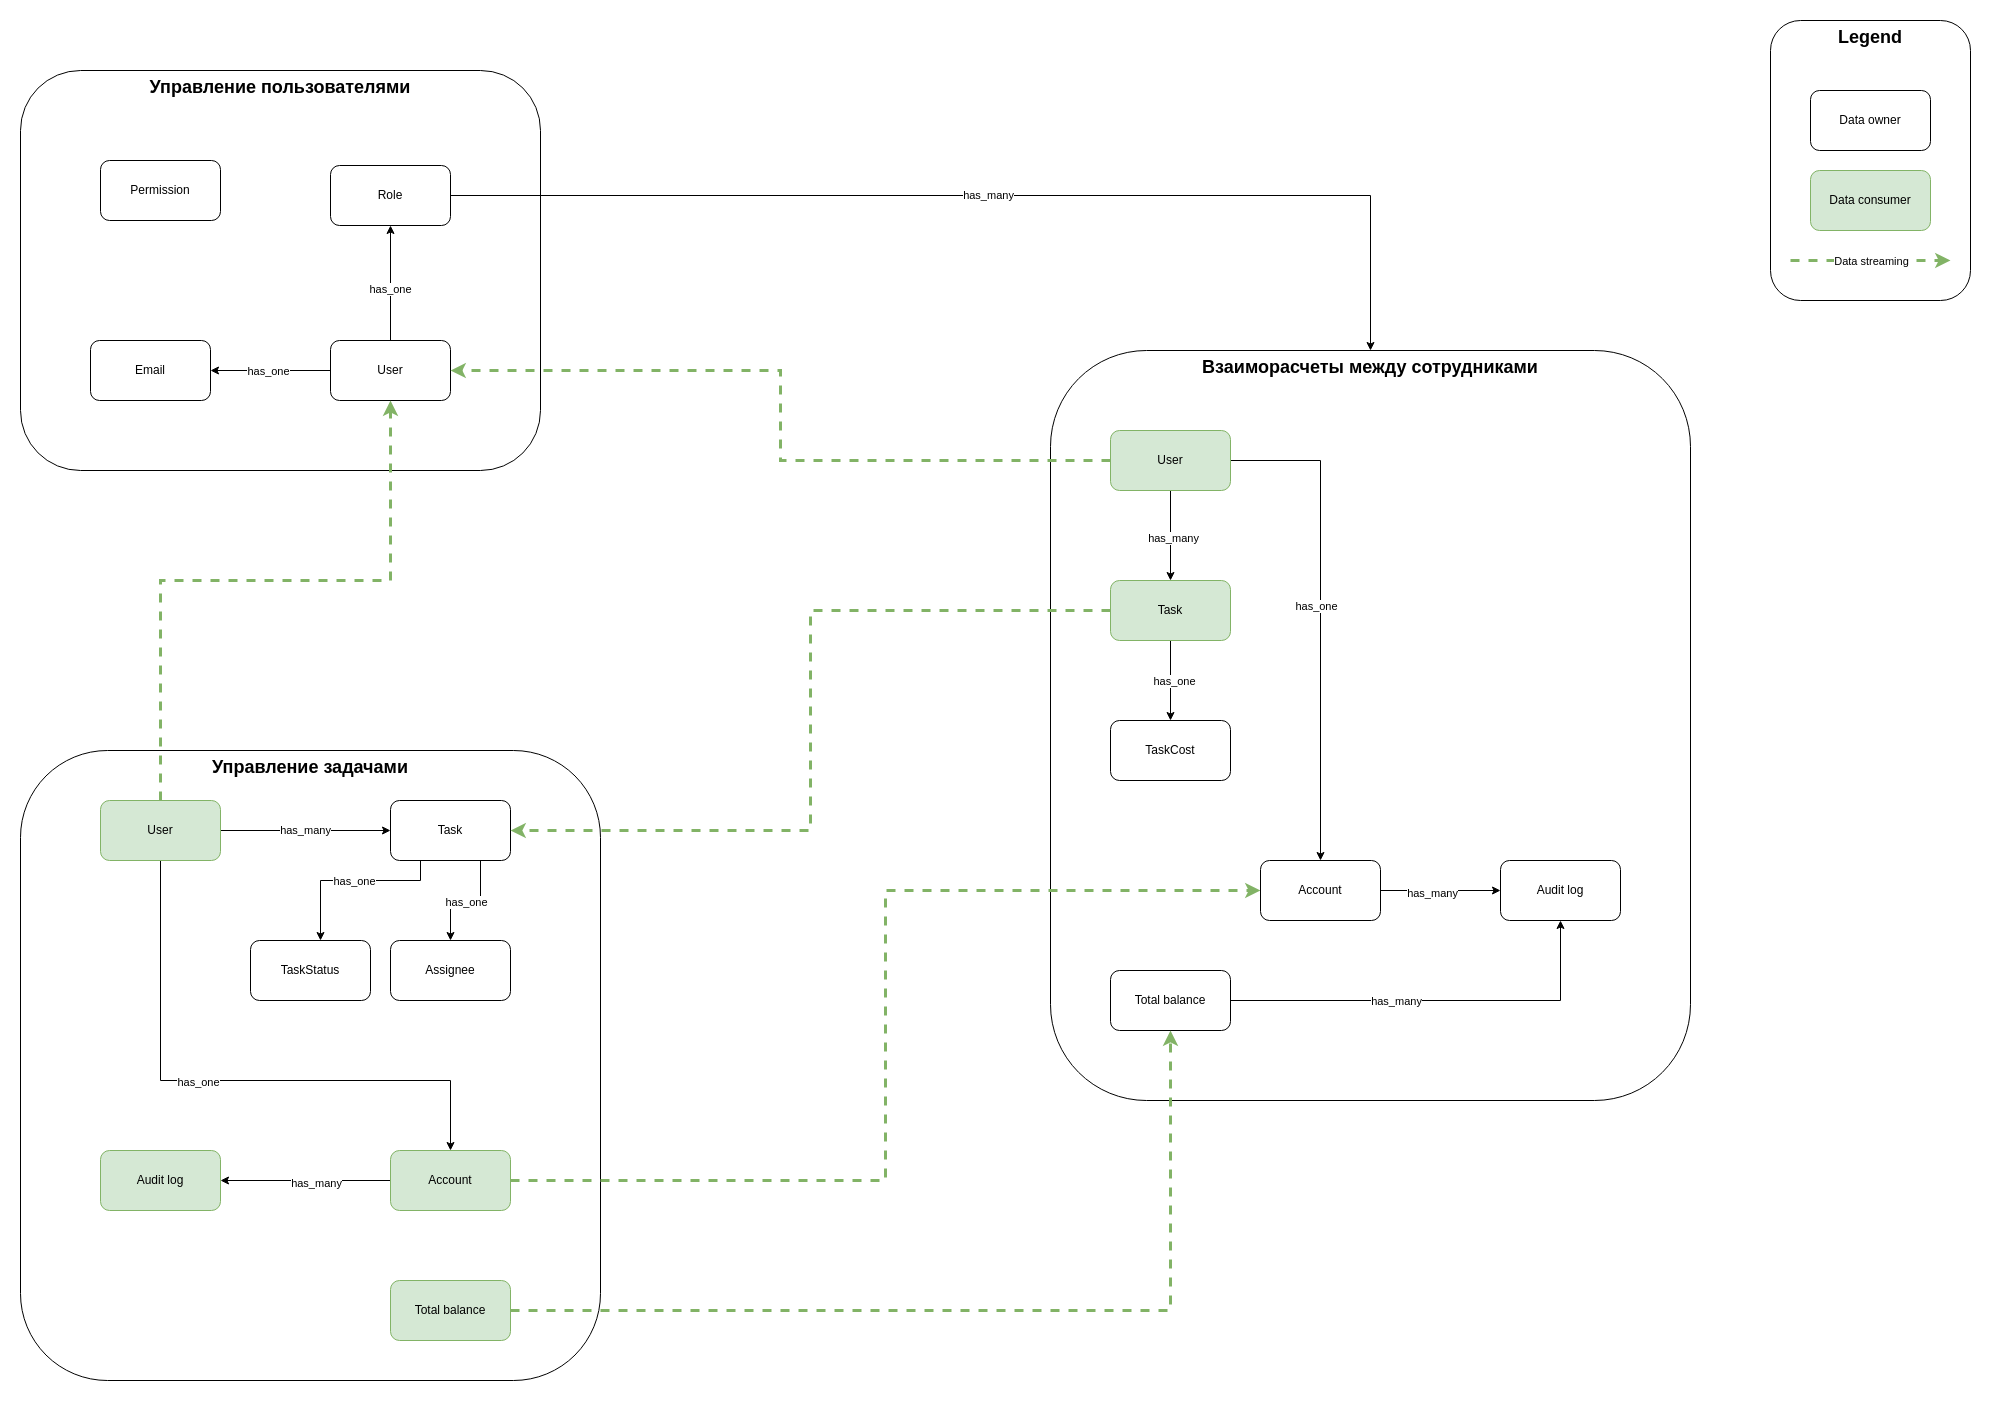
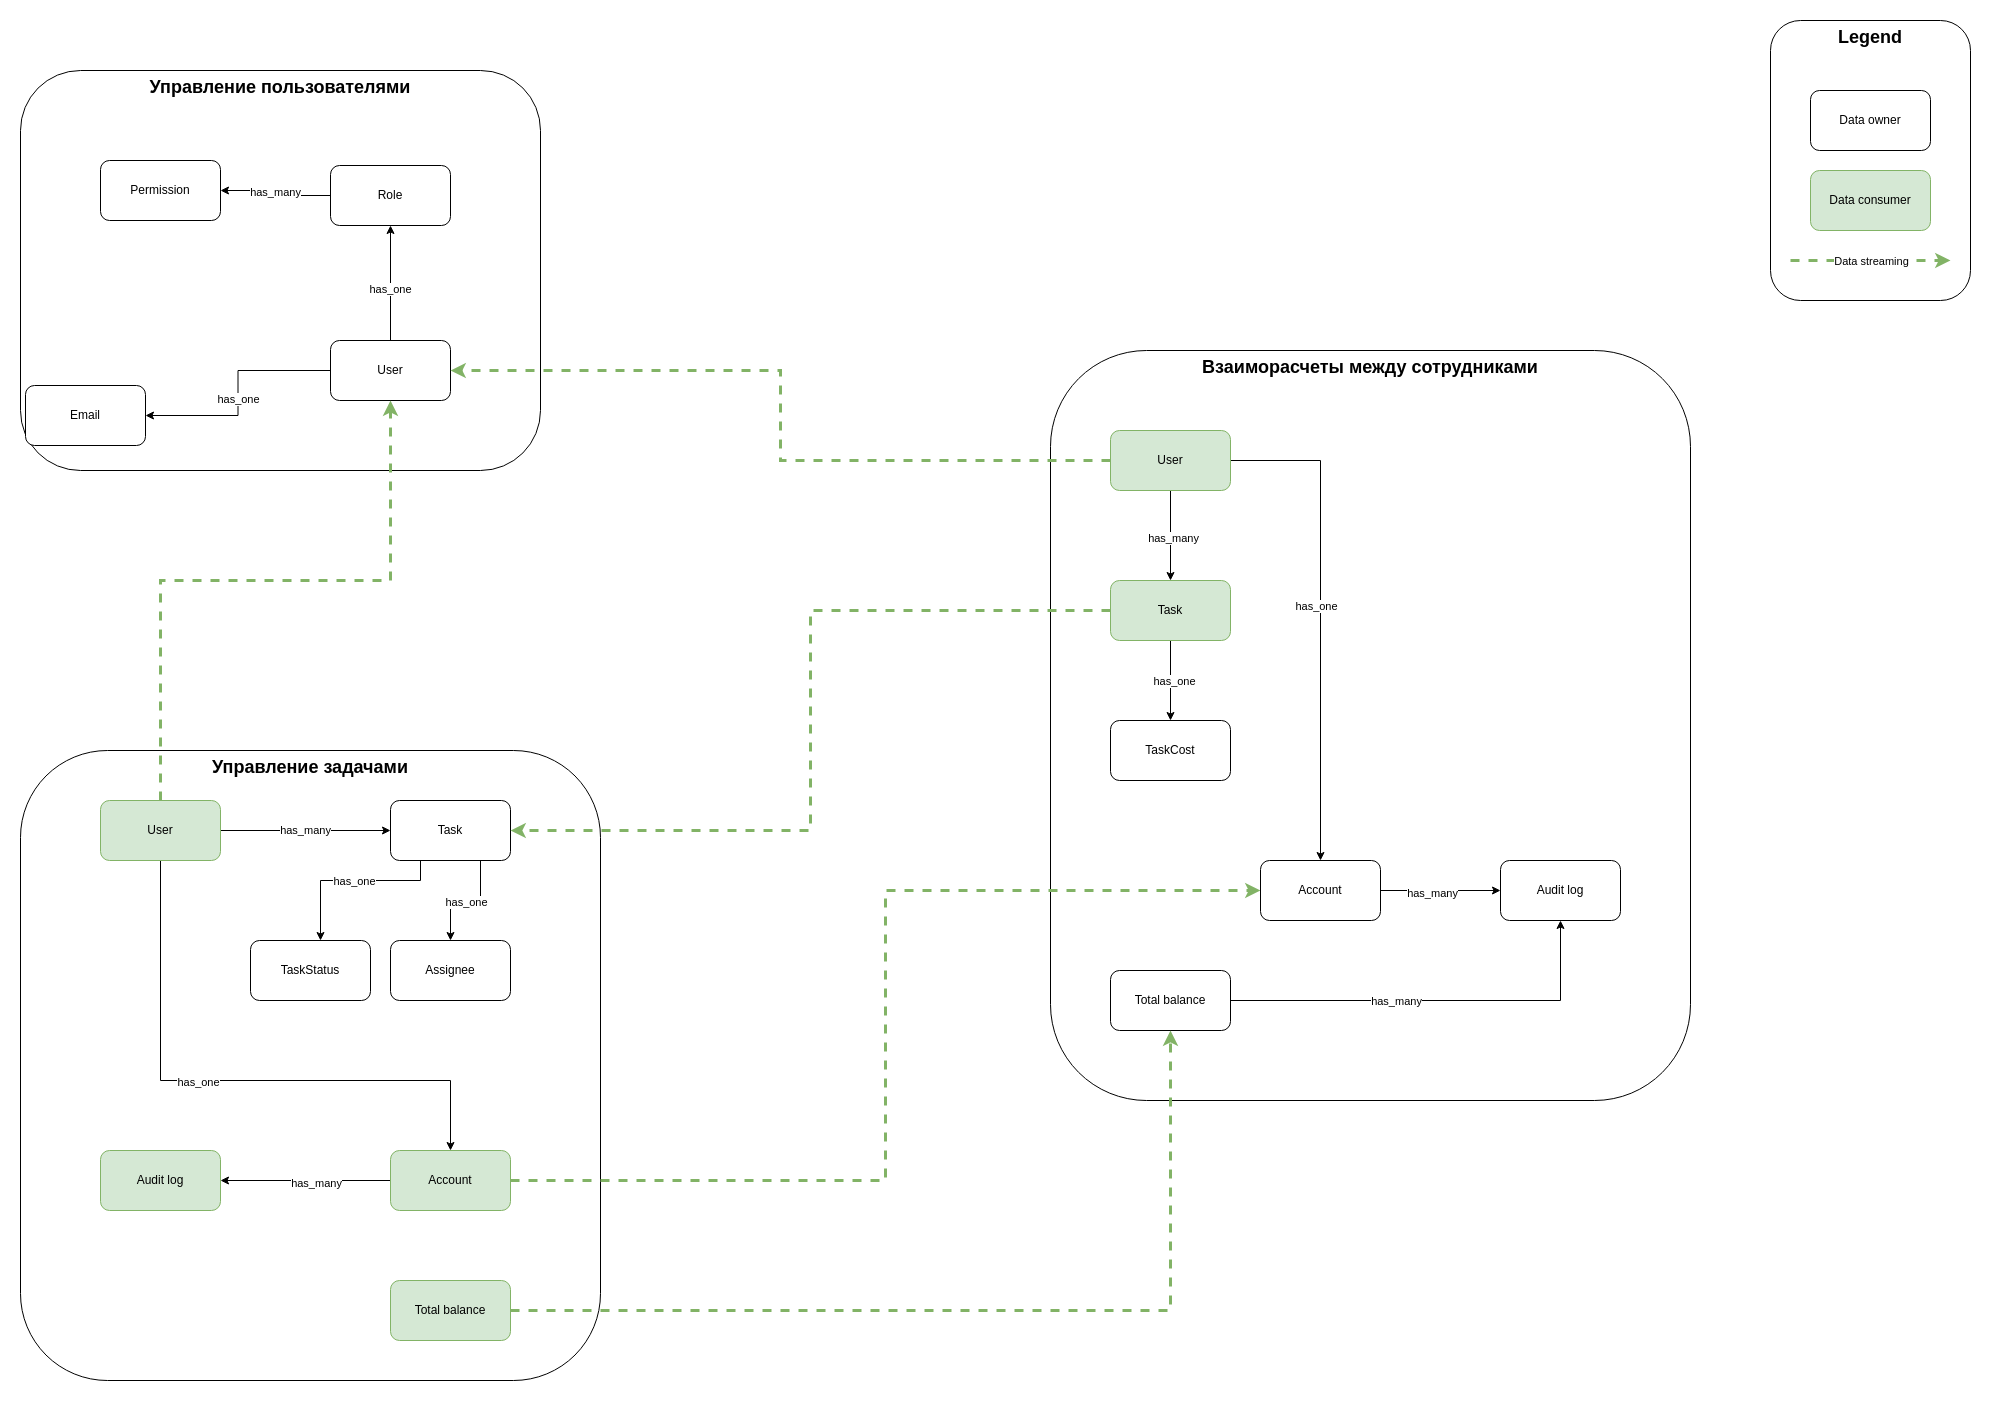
(986, 196) -> (277, 196)
(151, 371) -> (86, 416)
